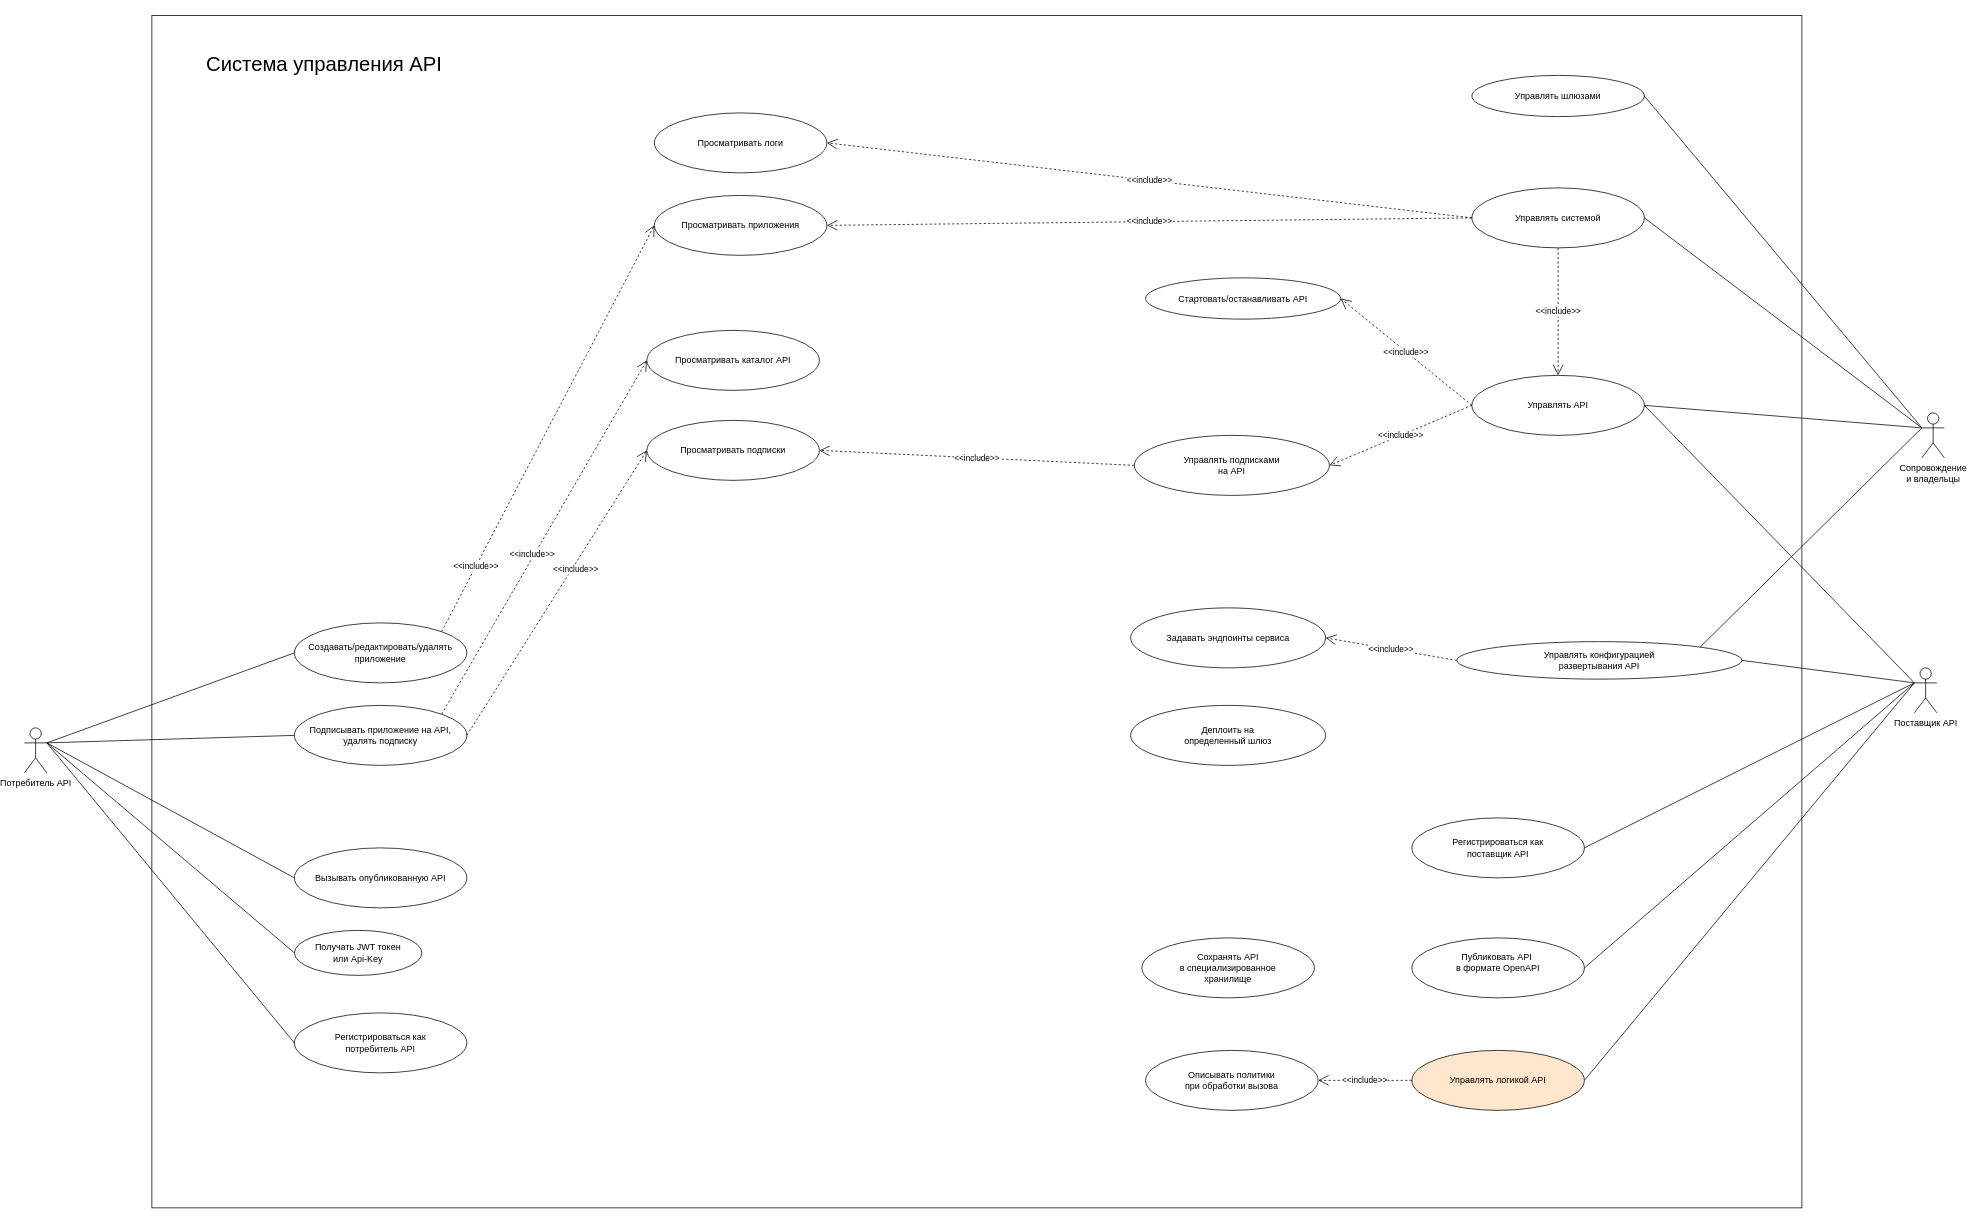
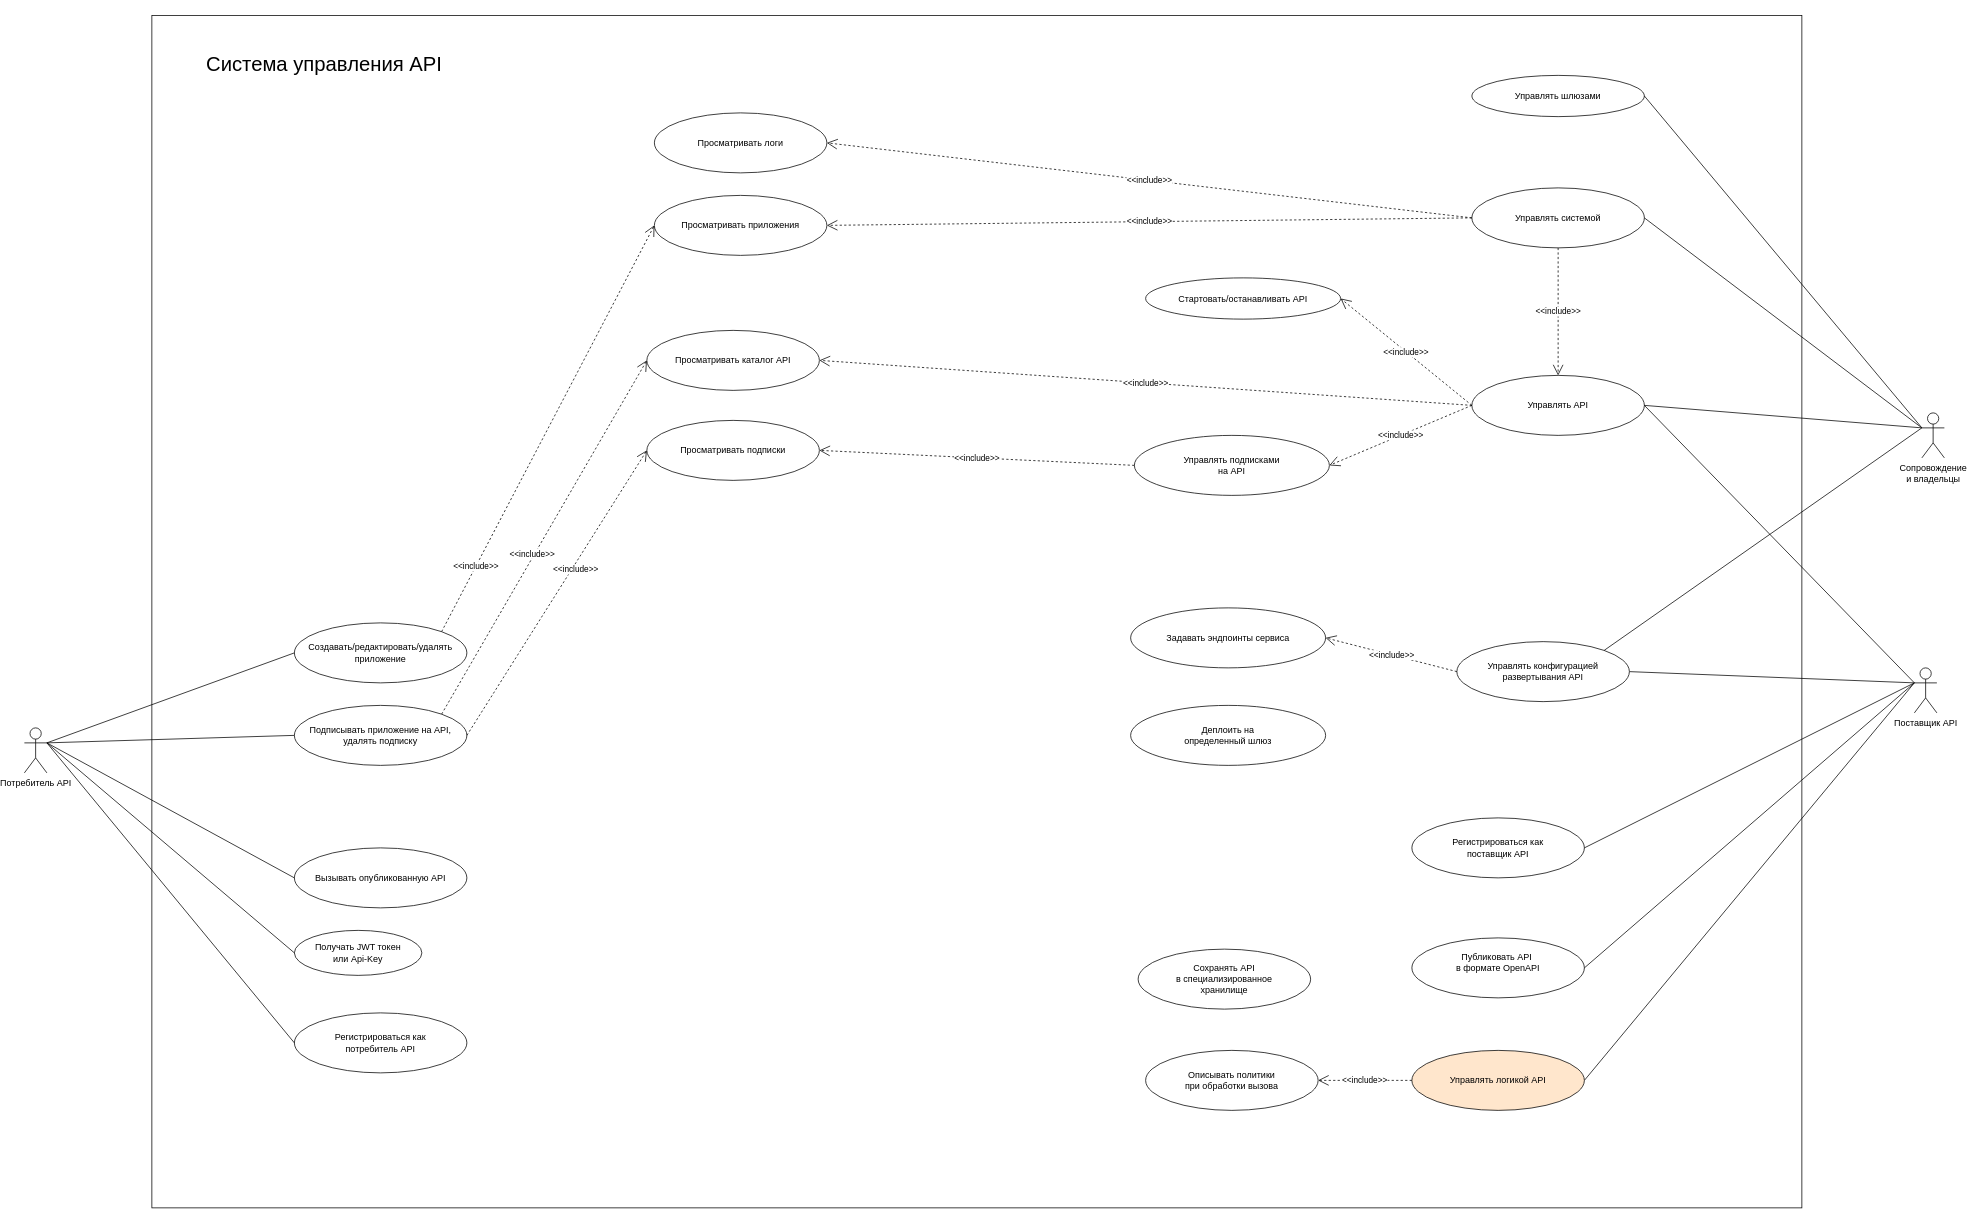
none -> (1142, 383)
(1599, 660) -> (1543, 672)
(1228, 968) -> (1224, 979)
